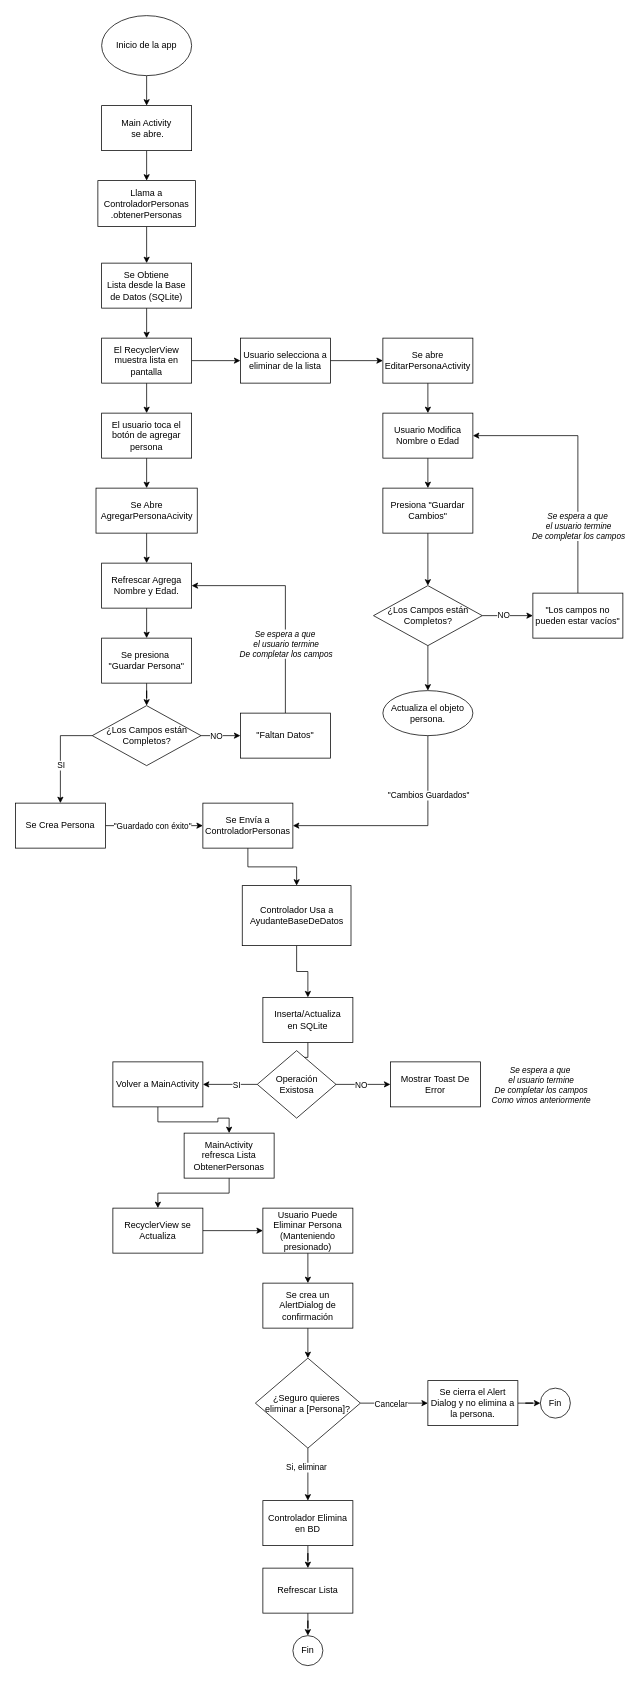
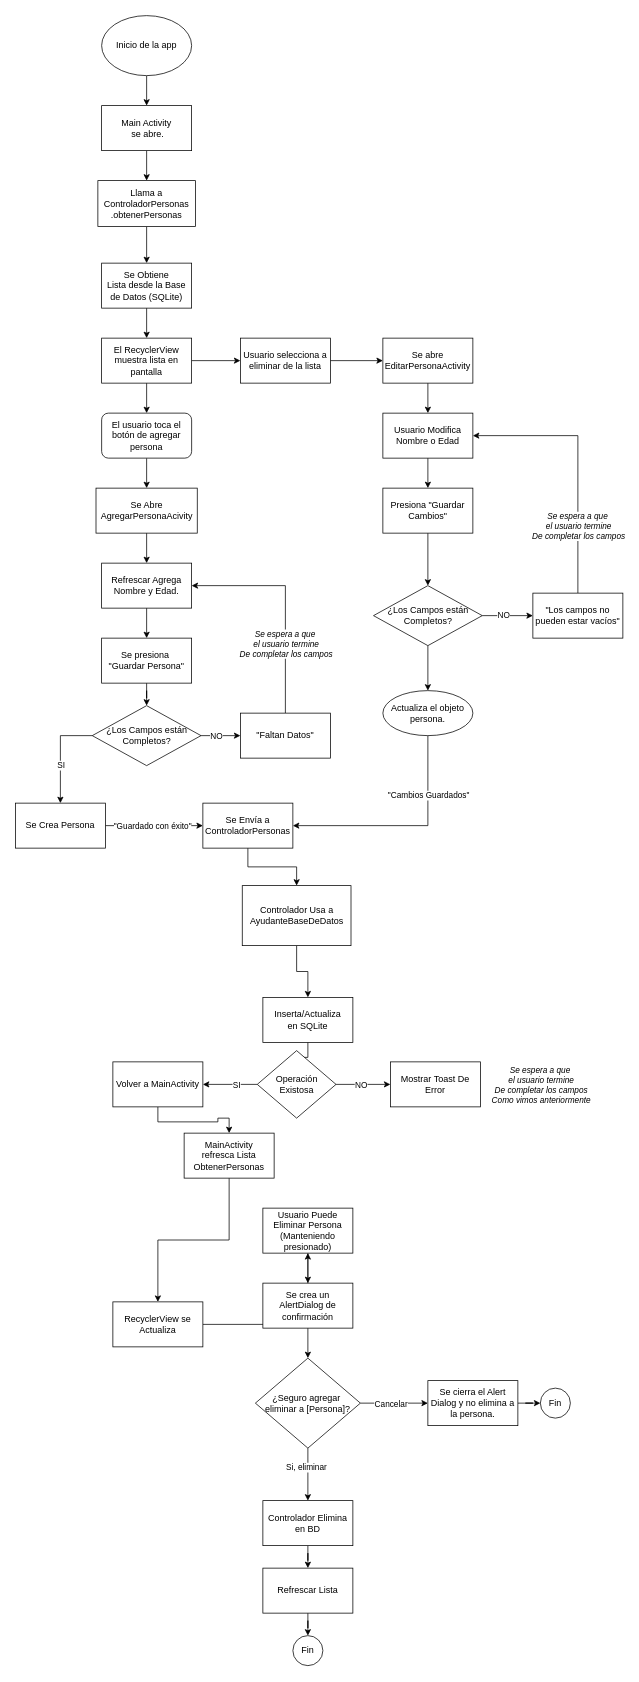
(147, 435) -> (147, 435)
(158, 1230) -> (158, 1324)
(308, 1403) -> (308, 1403)
